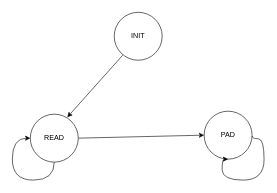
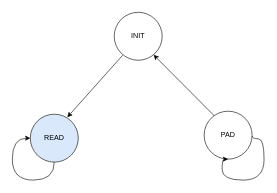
none -> (157, 58)
(190, 136) -> none
(54, 138) -> (54, 138)
